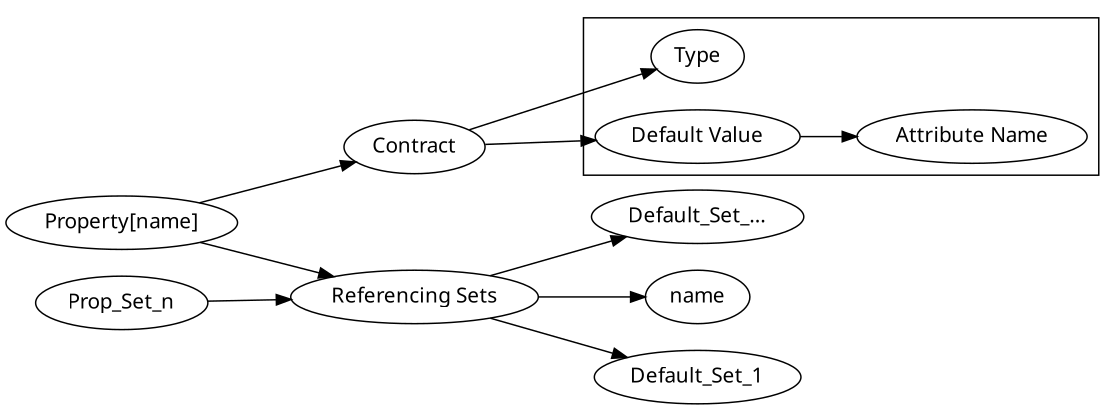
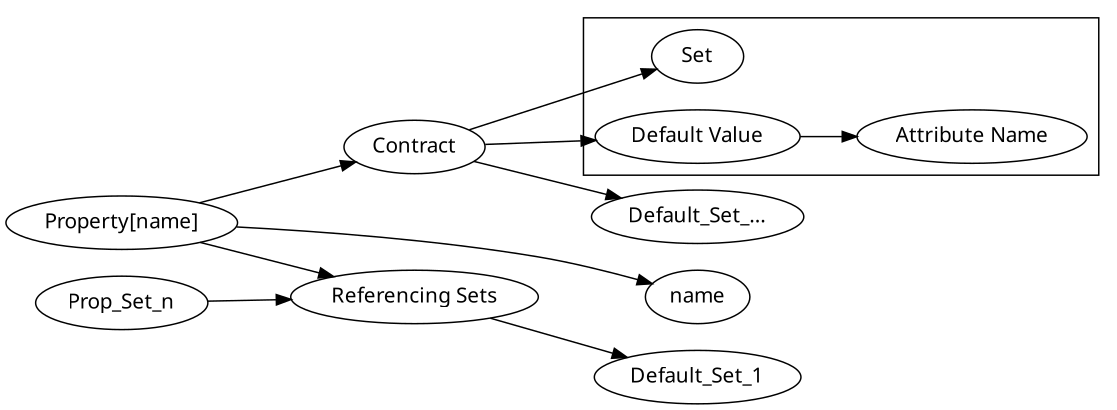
(698, 56) -> (698, 56)
(551, 258) -> (540, 178)
(584, 297) -> (439, 243)
